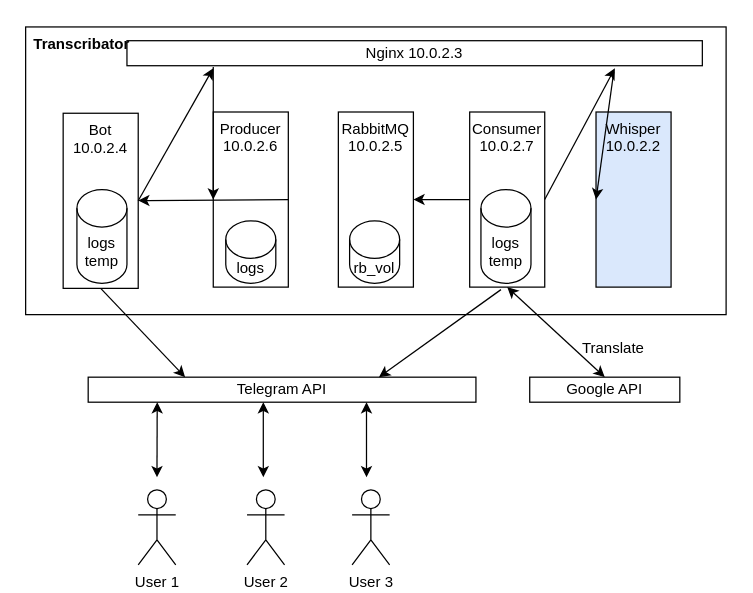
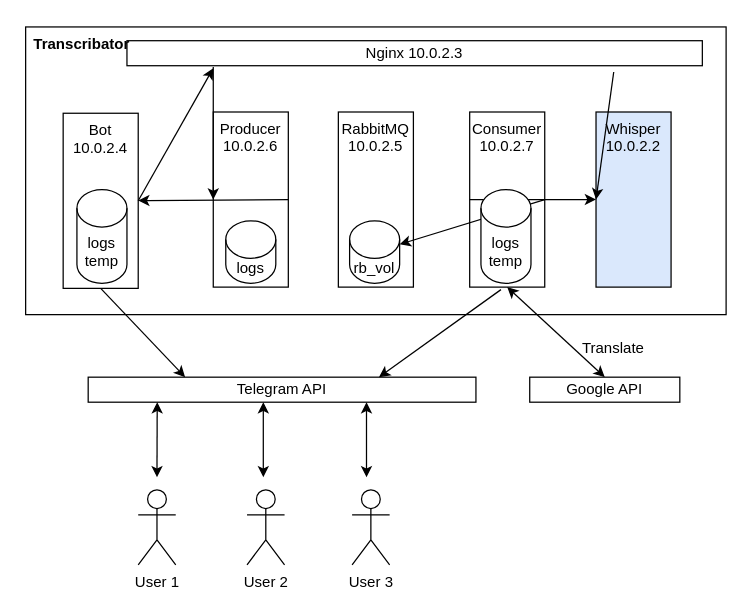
(578, 136) -> (444, 230)
(445, 199) -> (567, 199)
